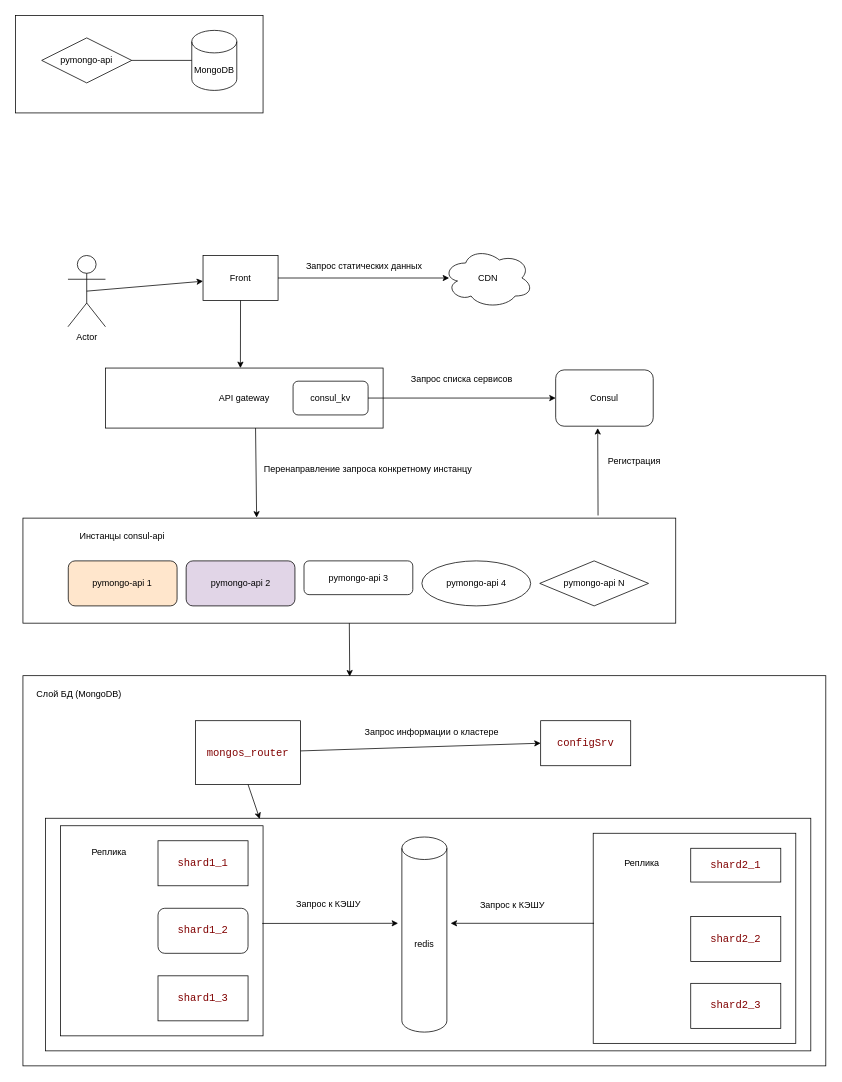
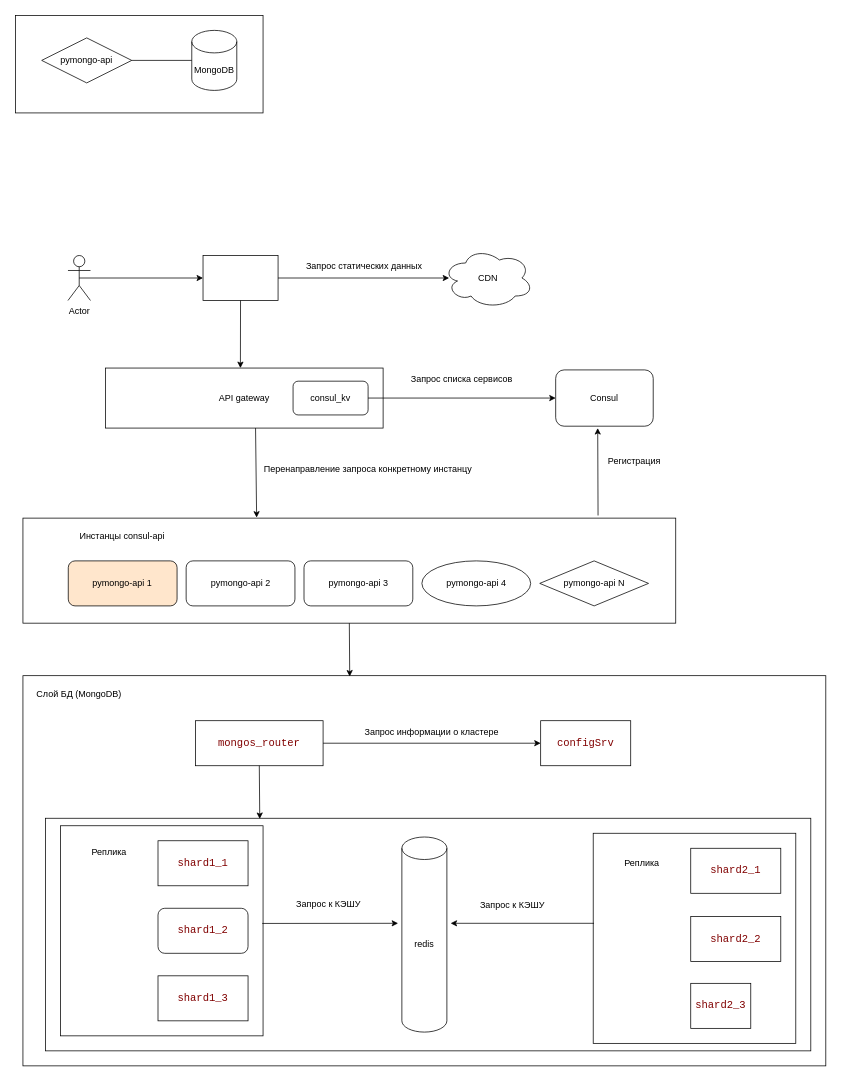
(240, 278) -> none
(87, 291) -> (79, 278)
(358, 578) -> (358, 583)
(240, 583) -> (240, 583)
(248, 752) -> (259, 743)
(735, 865) -> (735, 870)
(735, 1005) -> (720, 1005)
